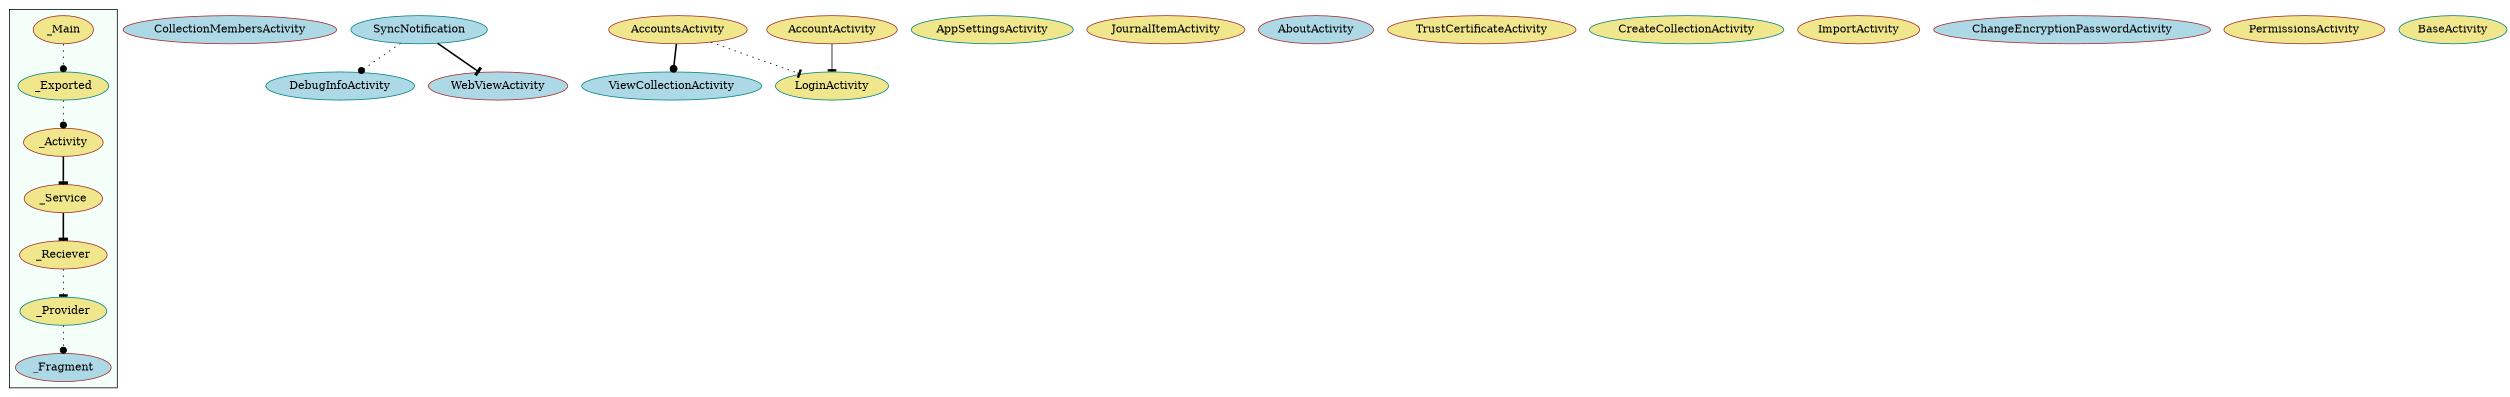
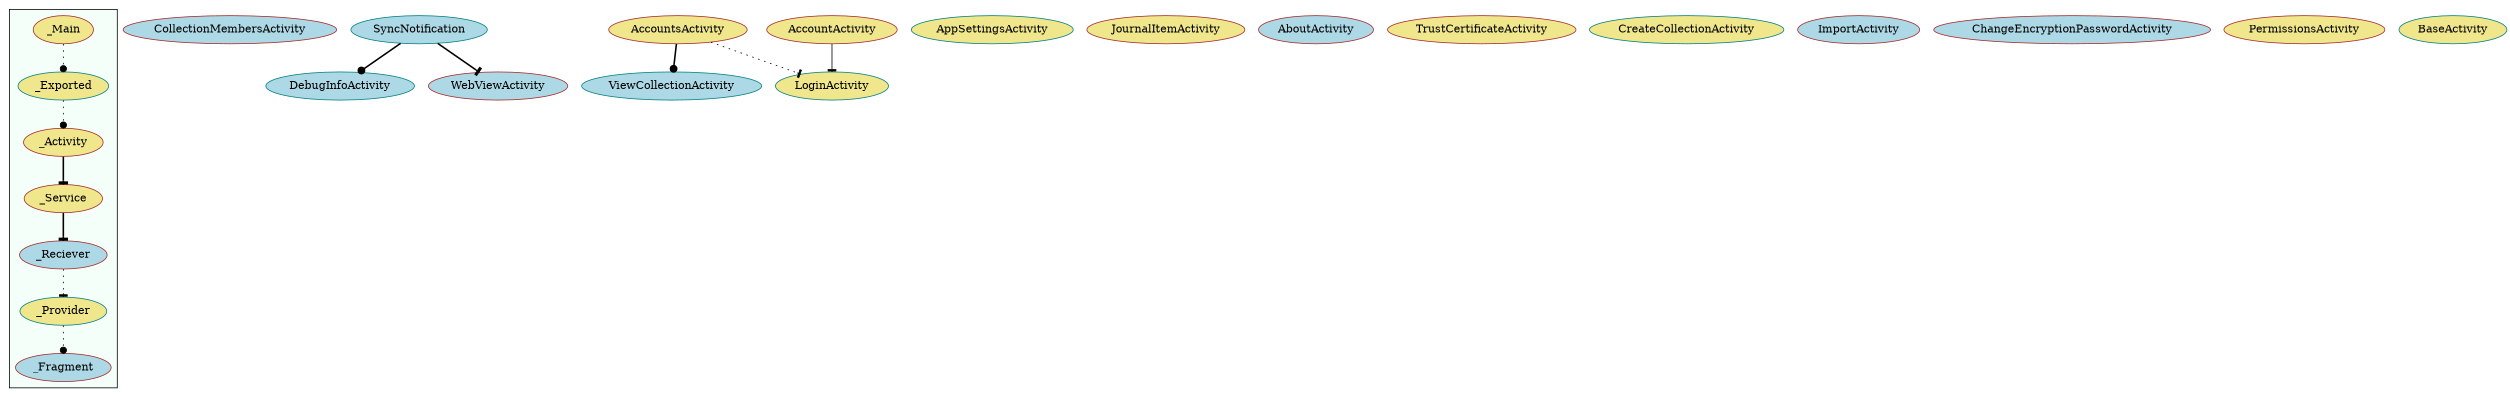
(1859, 30) -> (1859, 30)
(382, 56) -> (382, 56)
(63, 255) -> (63, 255)
